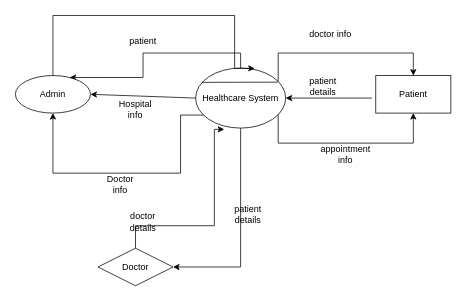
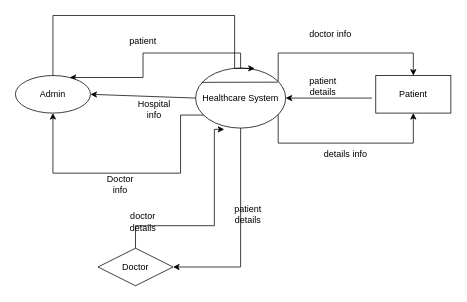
(135, 109) -> (154, 109)
(345, 154) -> (345, 154)
